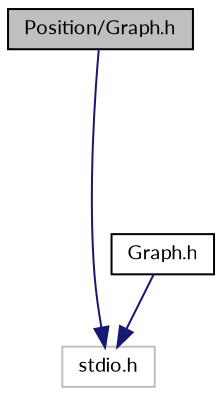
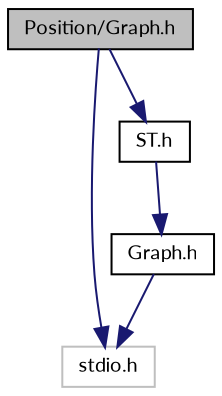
none -> (155, 142)
